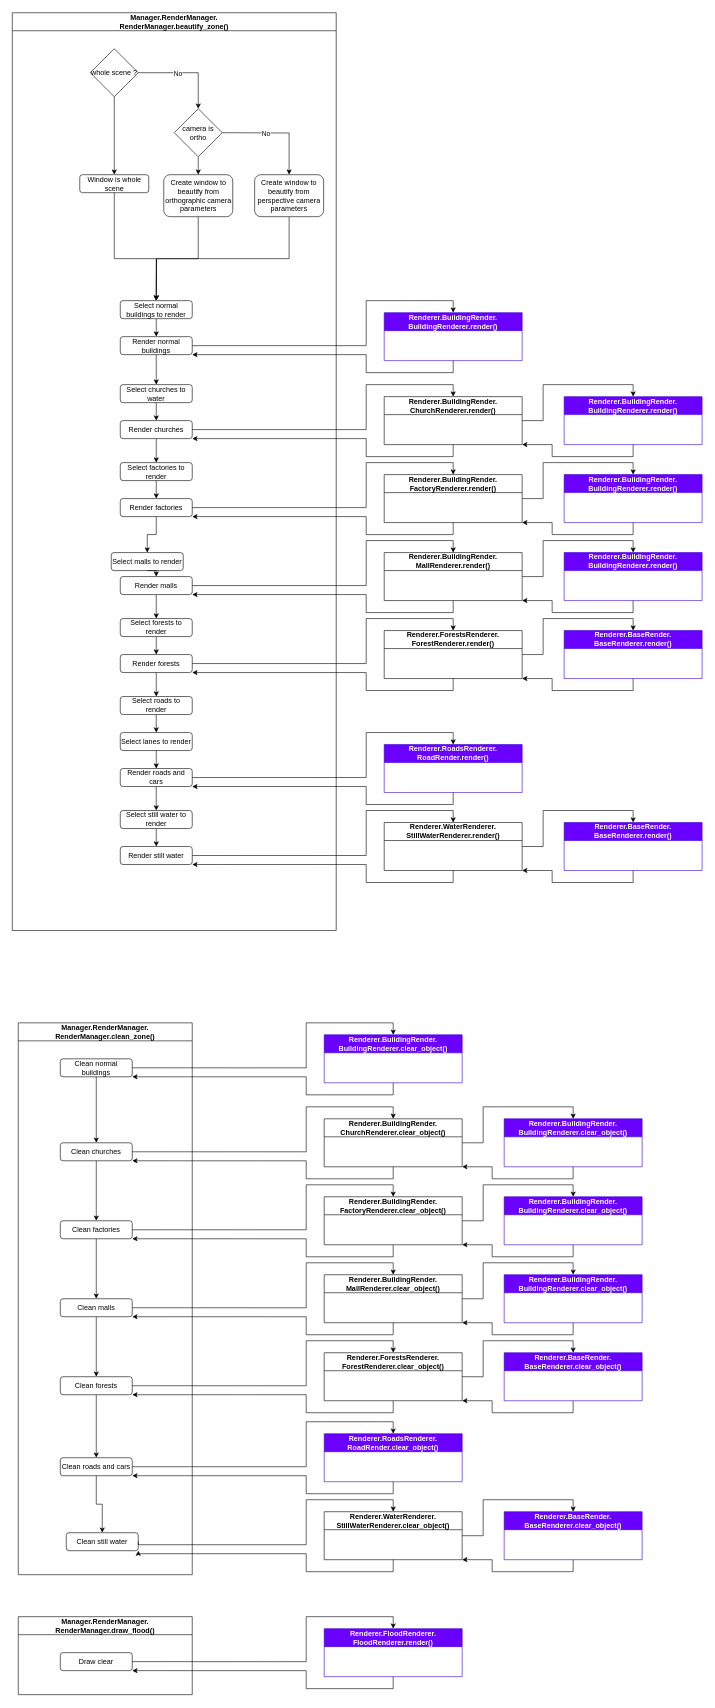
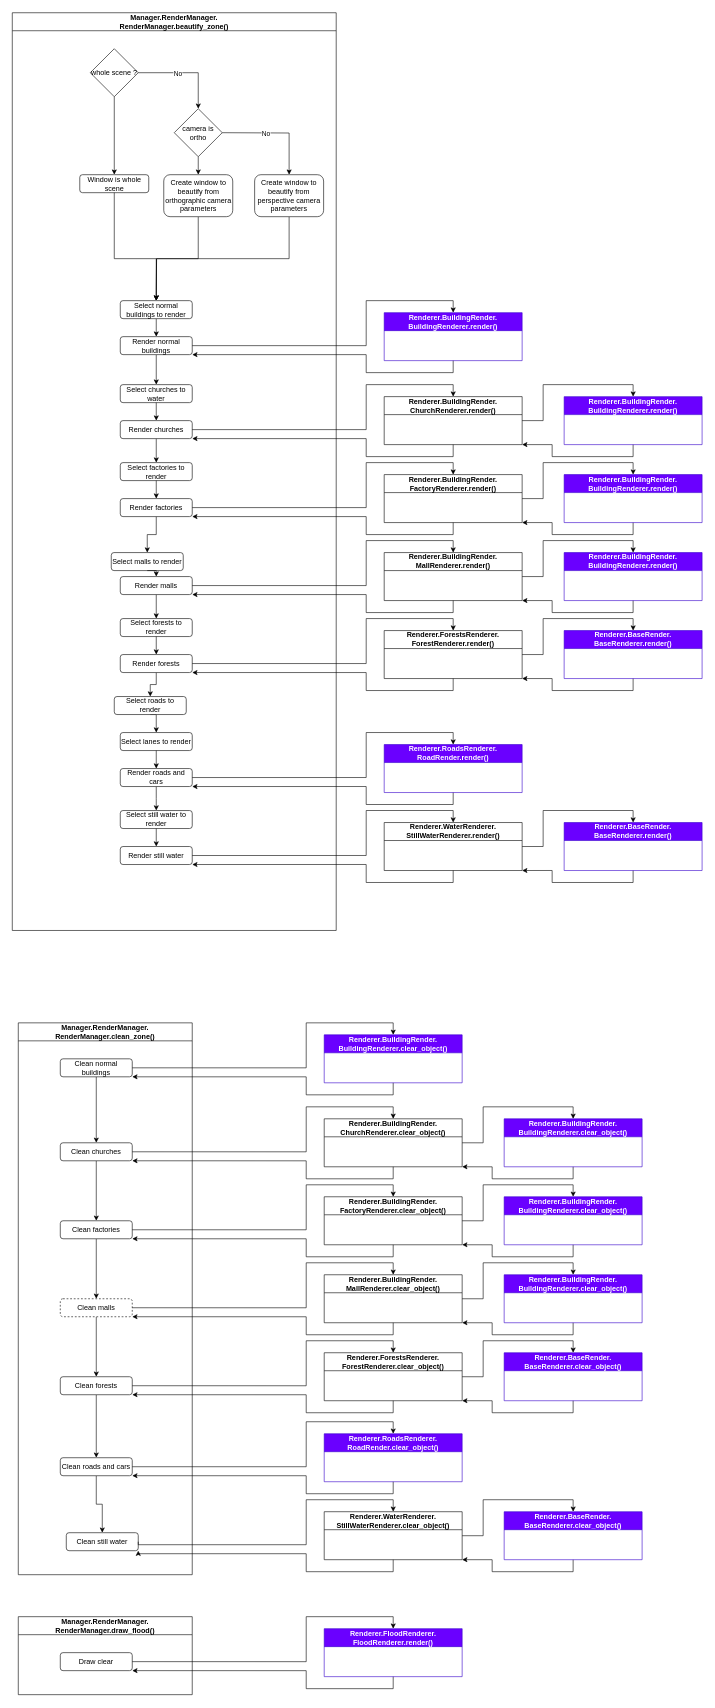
(156, 705) -> (150, 705)
(96, 1308) -> (96, 1308)
